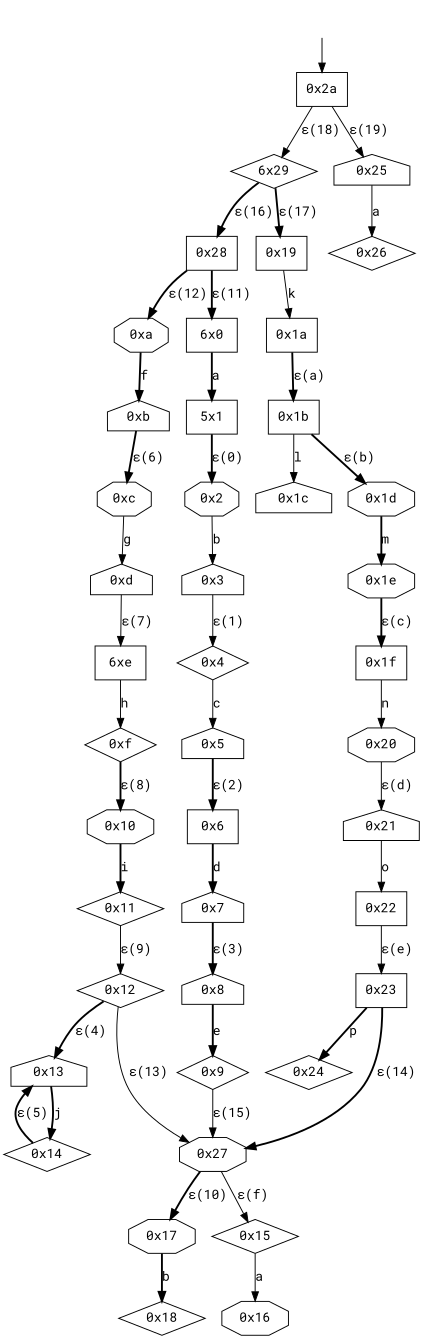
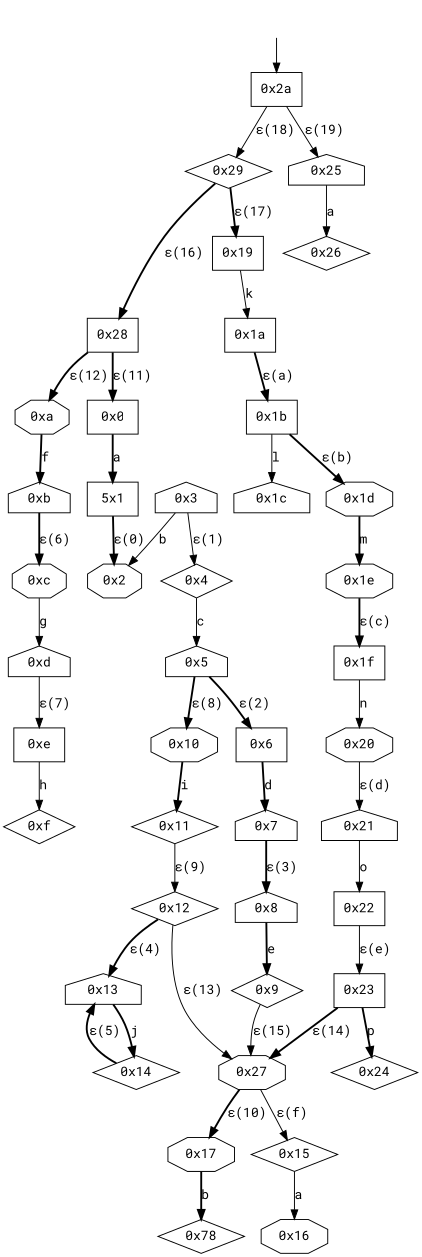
(274, 171) -> (229, 171)
(212, 335) -> (113, 417)
(212, 535) -> (156, 536)
(120, 663) -> (39, 745)
(120, 781) -> (191, 698)
(162, 1318) -> (201, 1236)
